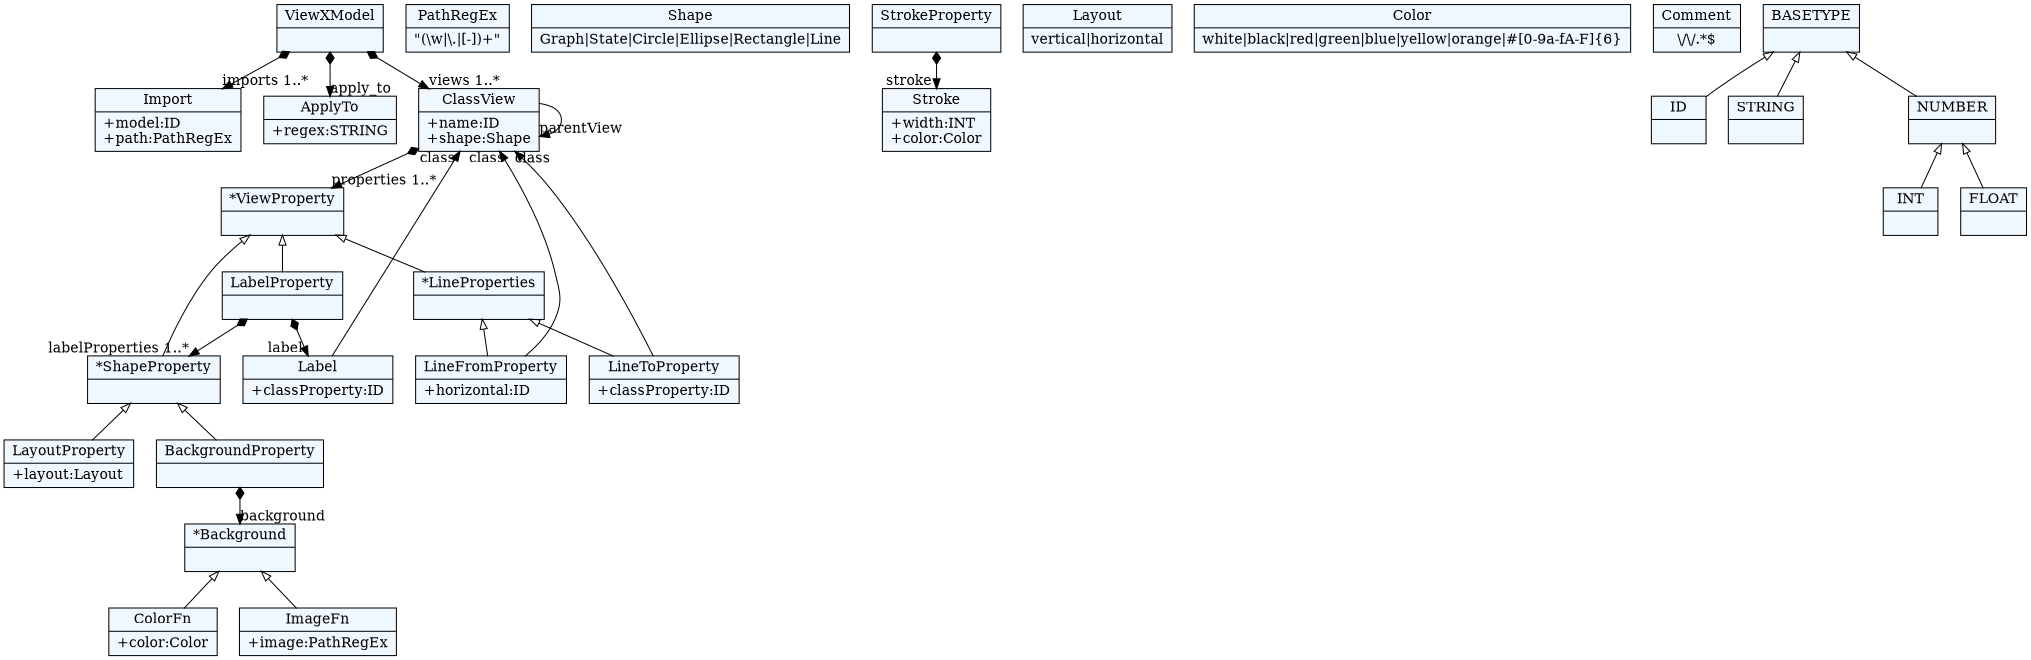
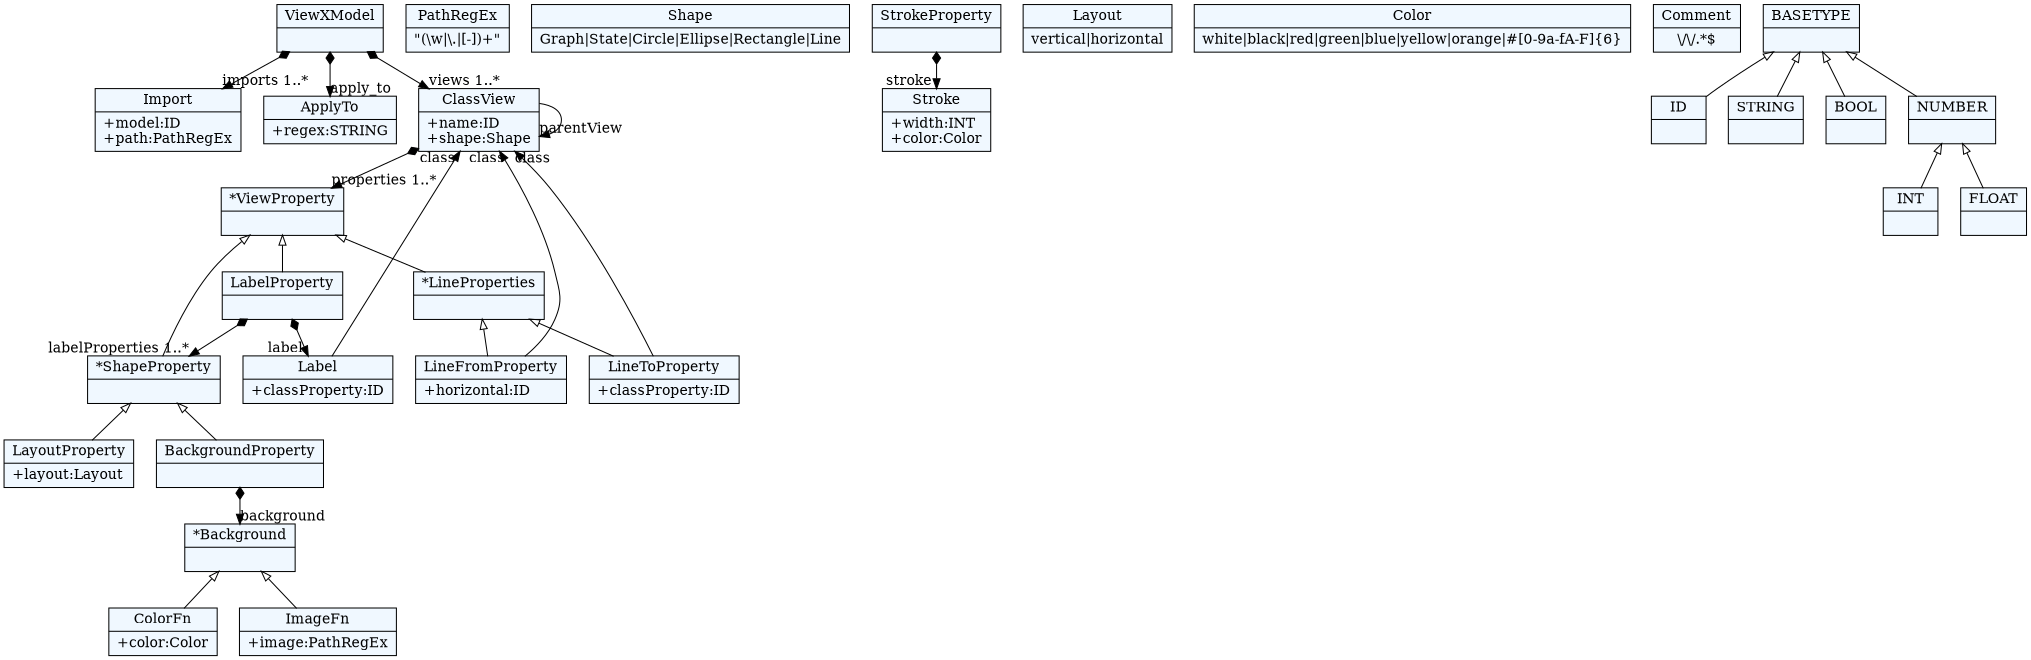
none -> (1856, 120)
